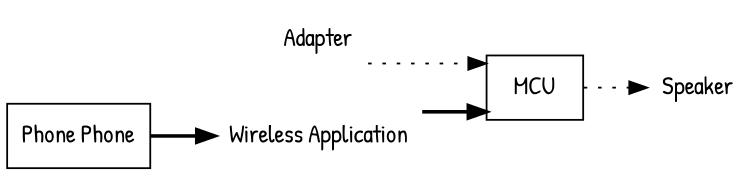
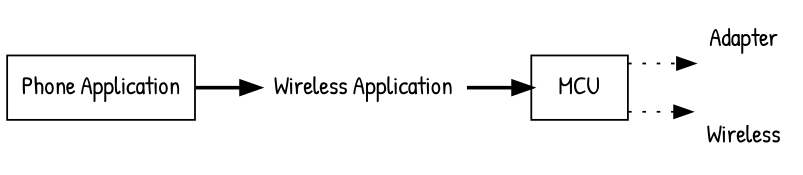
(418, 64) -> (653, 64)
(698, 88) -> (744, 136)
(79, 136) -> (101, 88)
